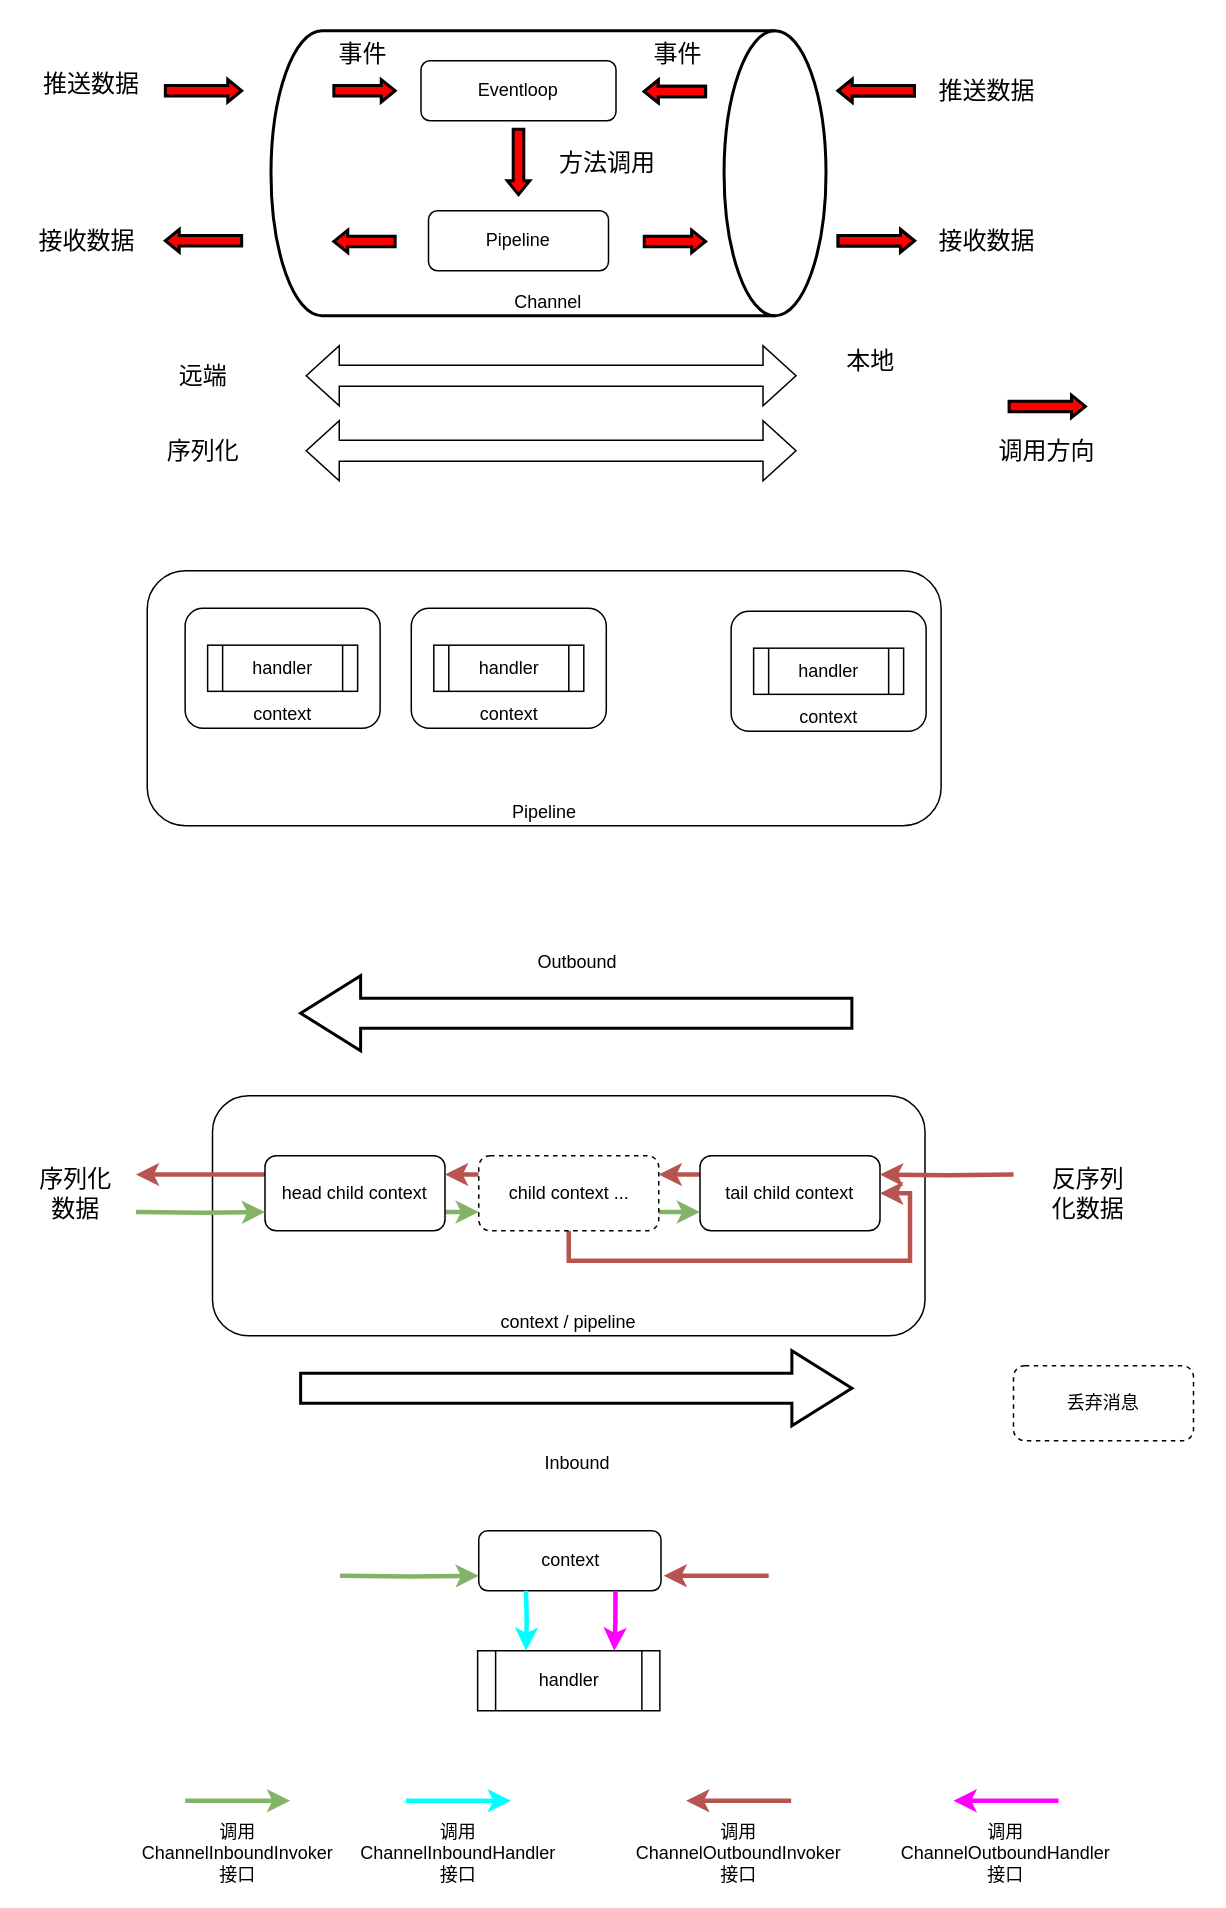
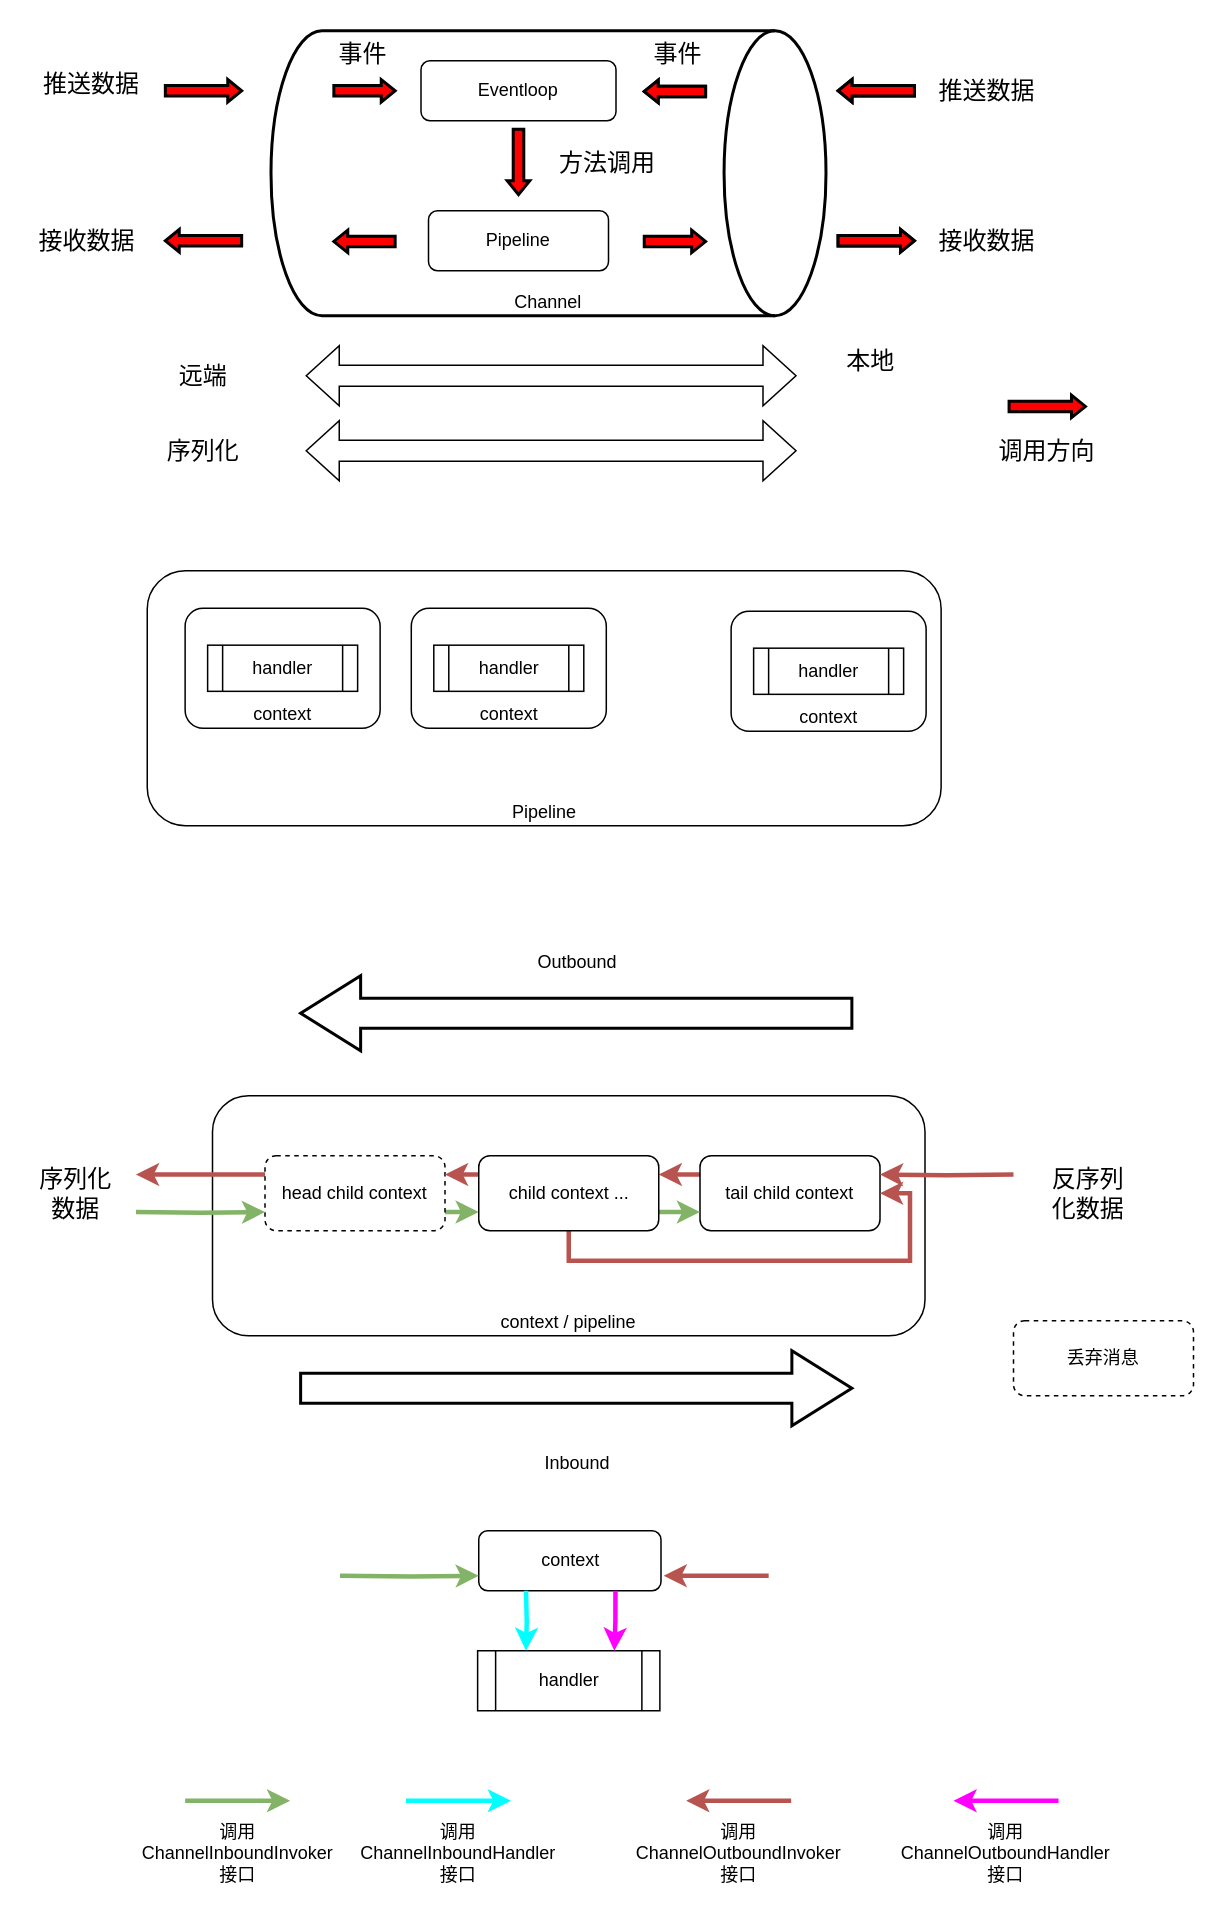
(355, 1193) -> (355, 1193)
(569, 1193) -> (569, 1193)
(1103, 1403) -> (1103, 1358)
